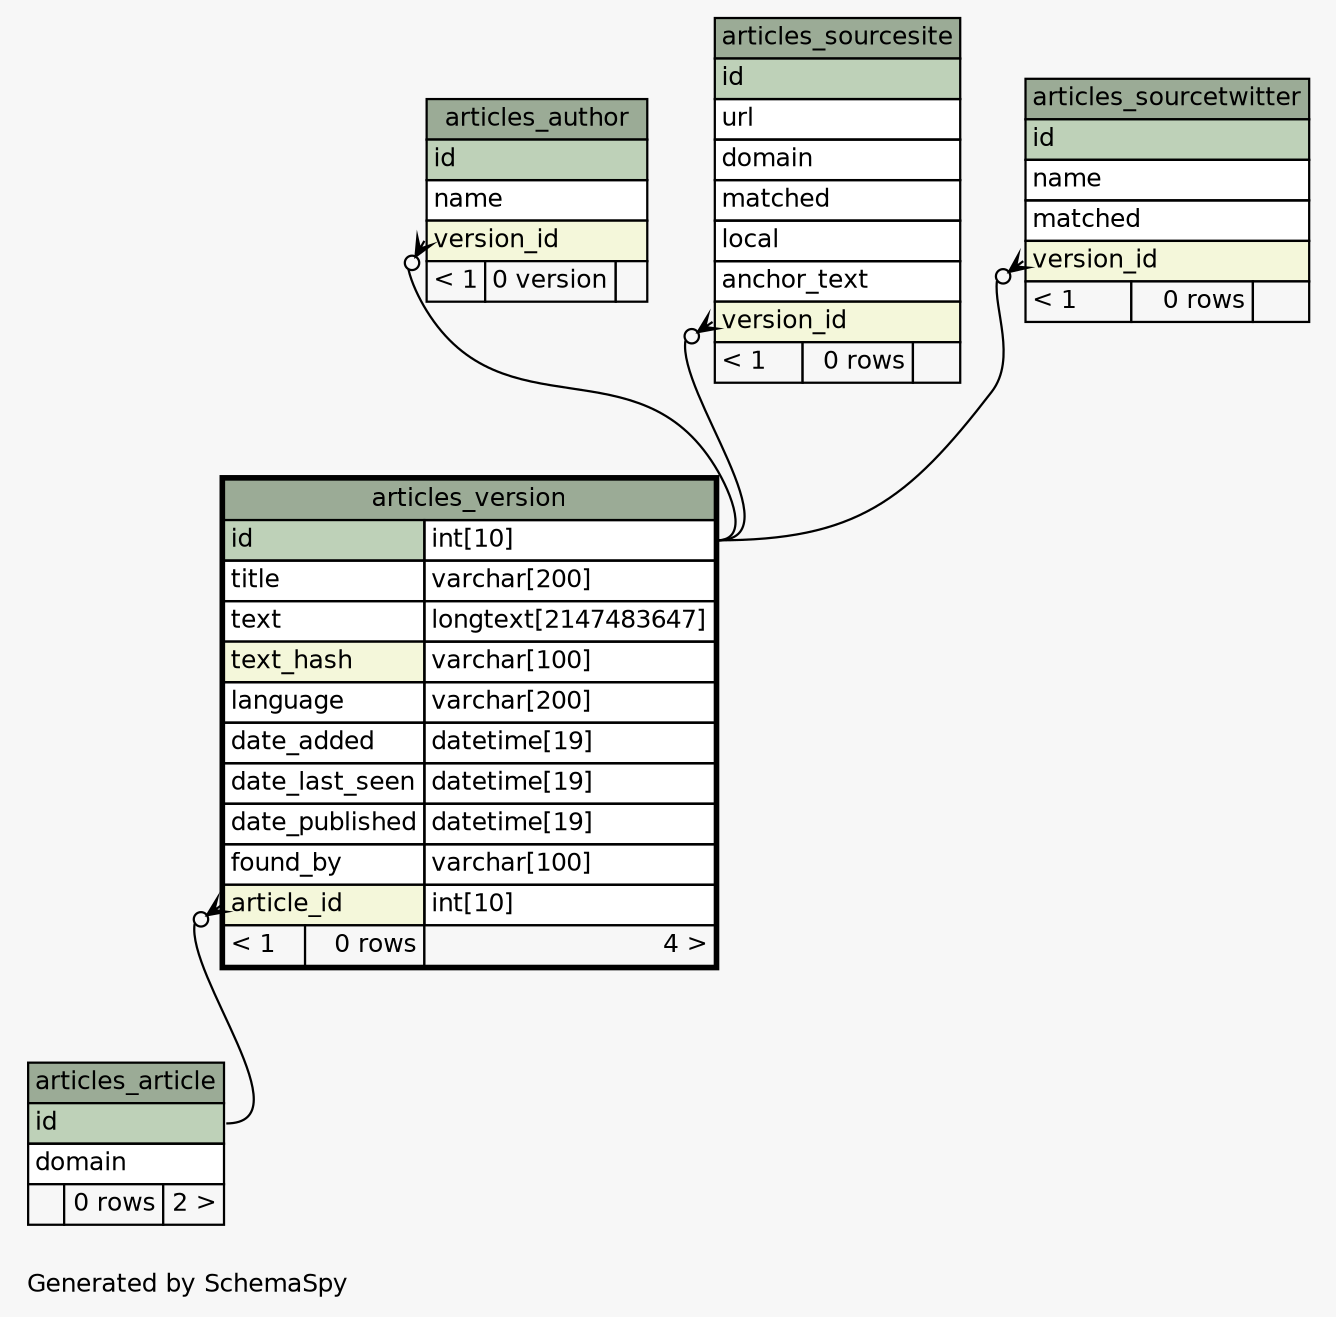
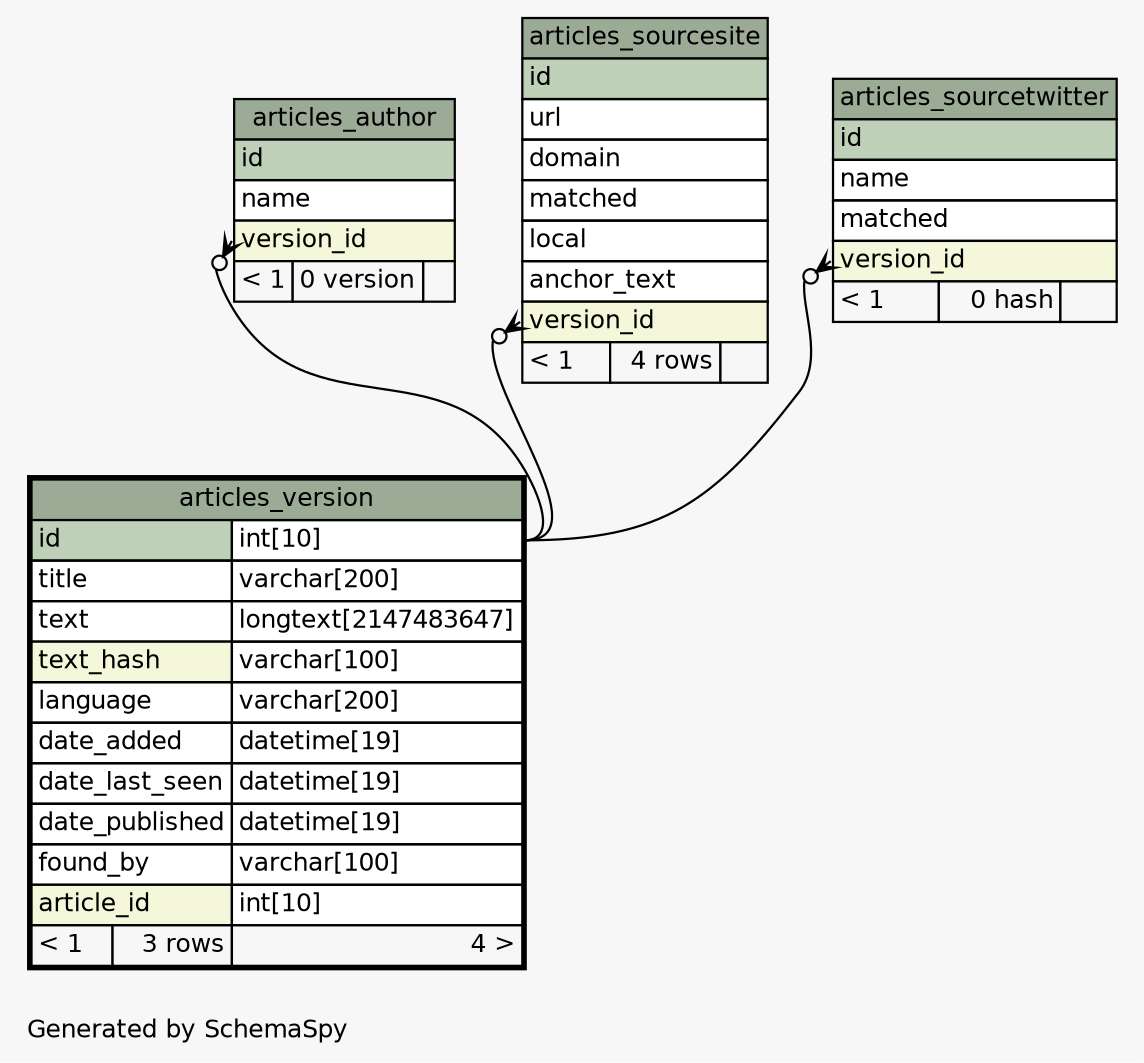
(1204, 301) -> (1012, 301)
(865, 361) -> (672, 361)
(376, 944) -> (183, 944)
(125, 1144) -> none
